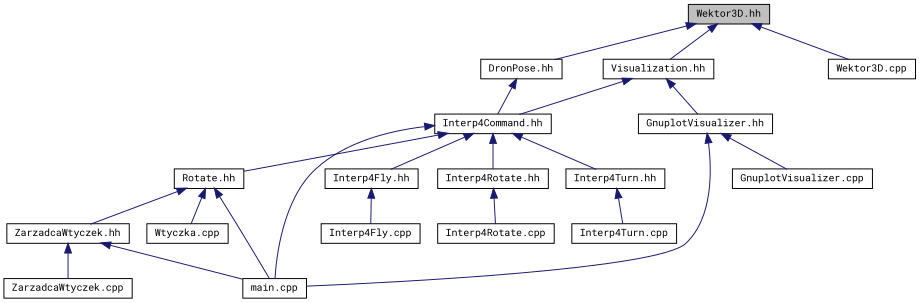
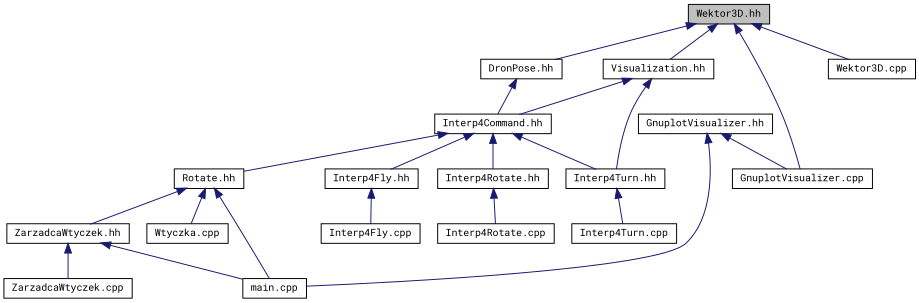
none -> (775, 99)
(685, 100) -> (626, 126)
(315, 170) -> none
